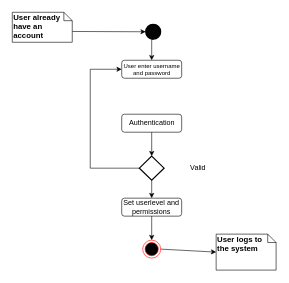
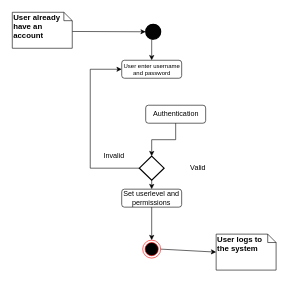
(42, 27) -> (42, 30)
(152, 123) -> (176, 114)
none -> (114, 156)
(152, 207) -> (152, 198)
